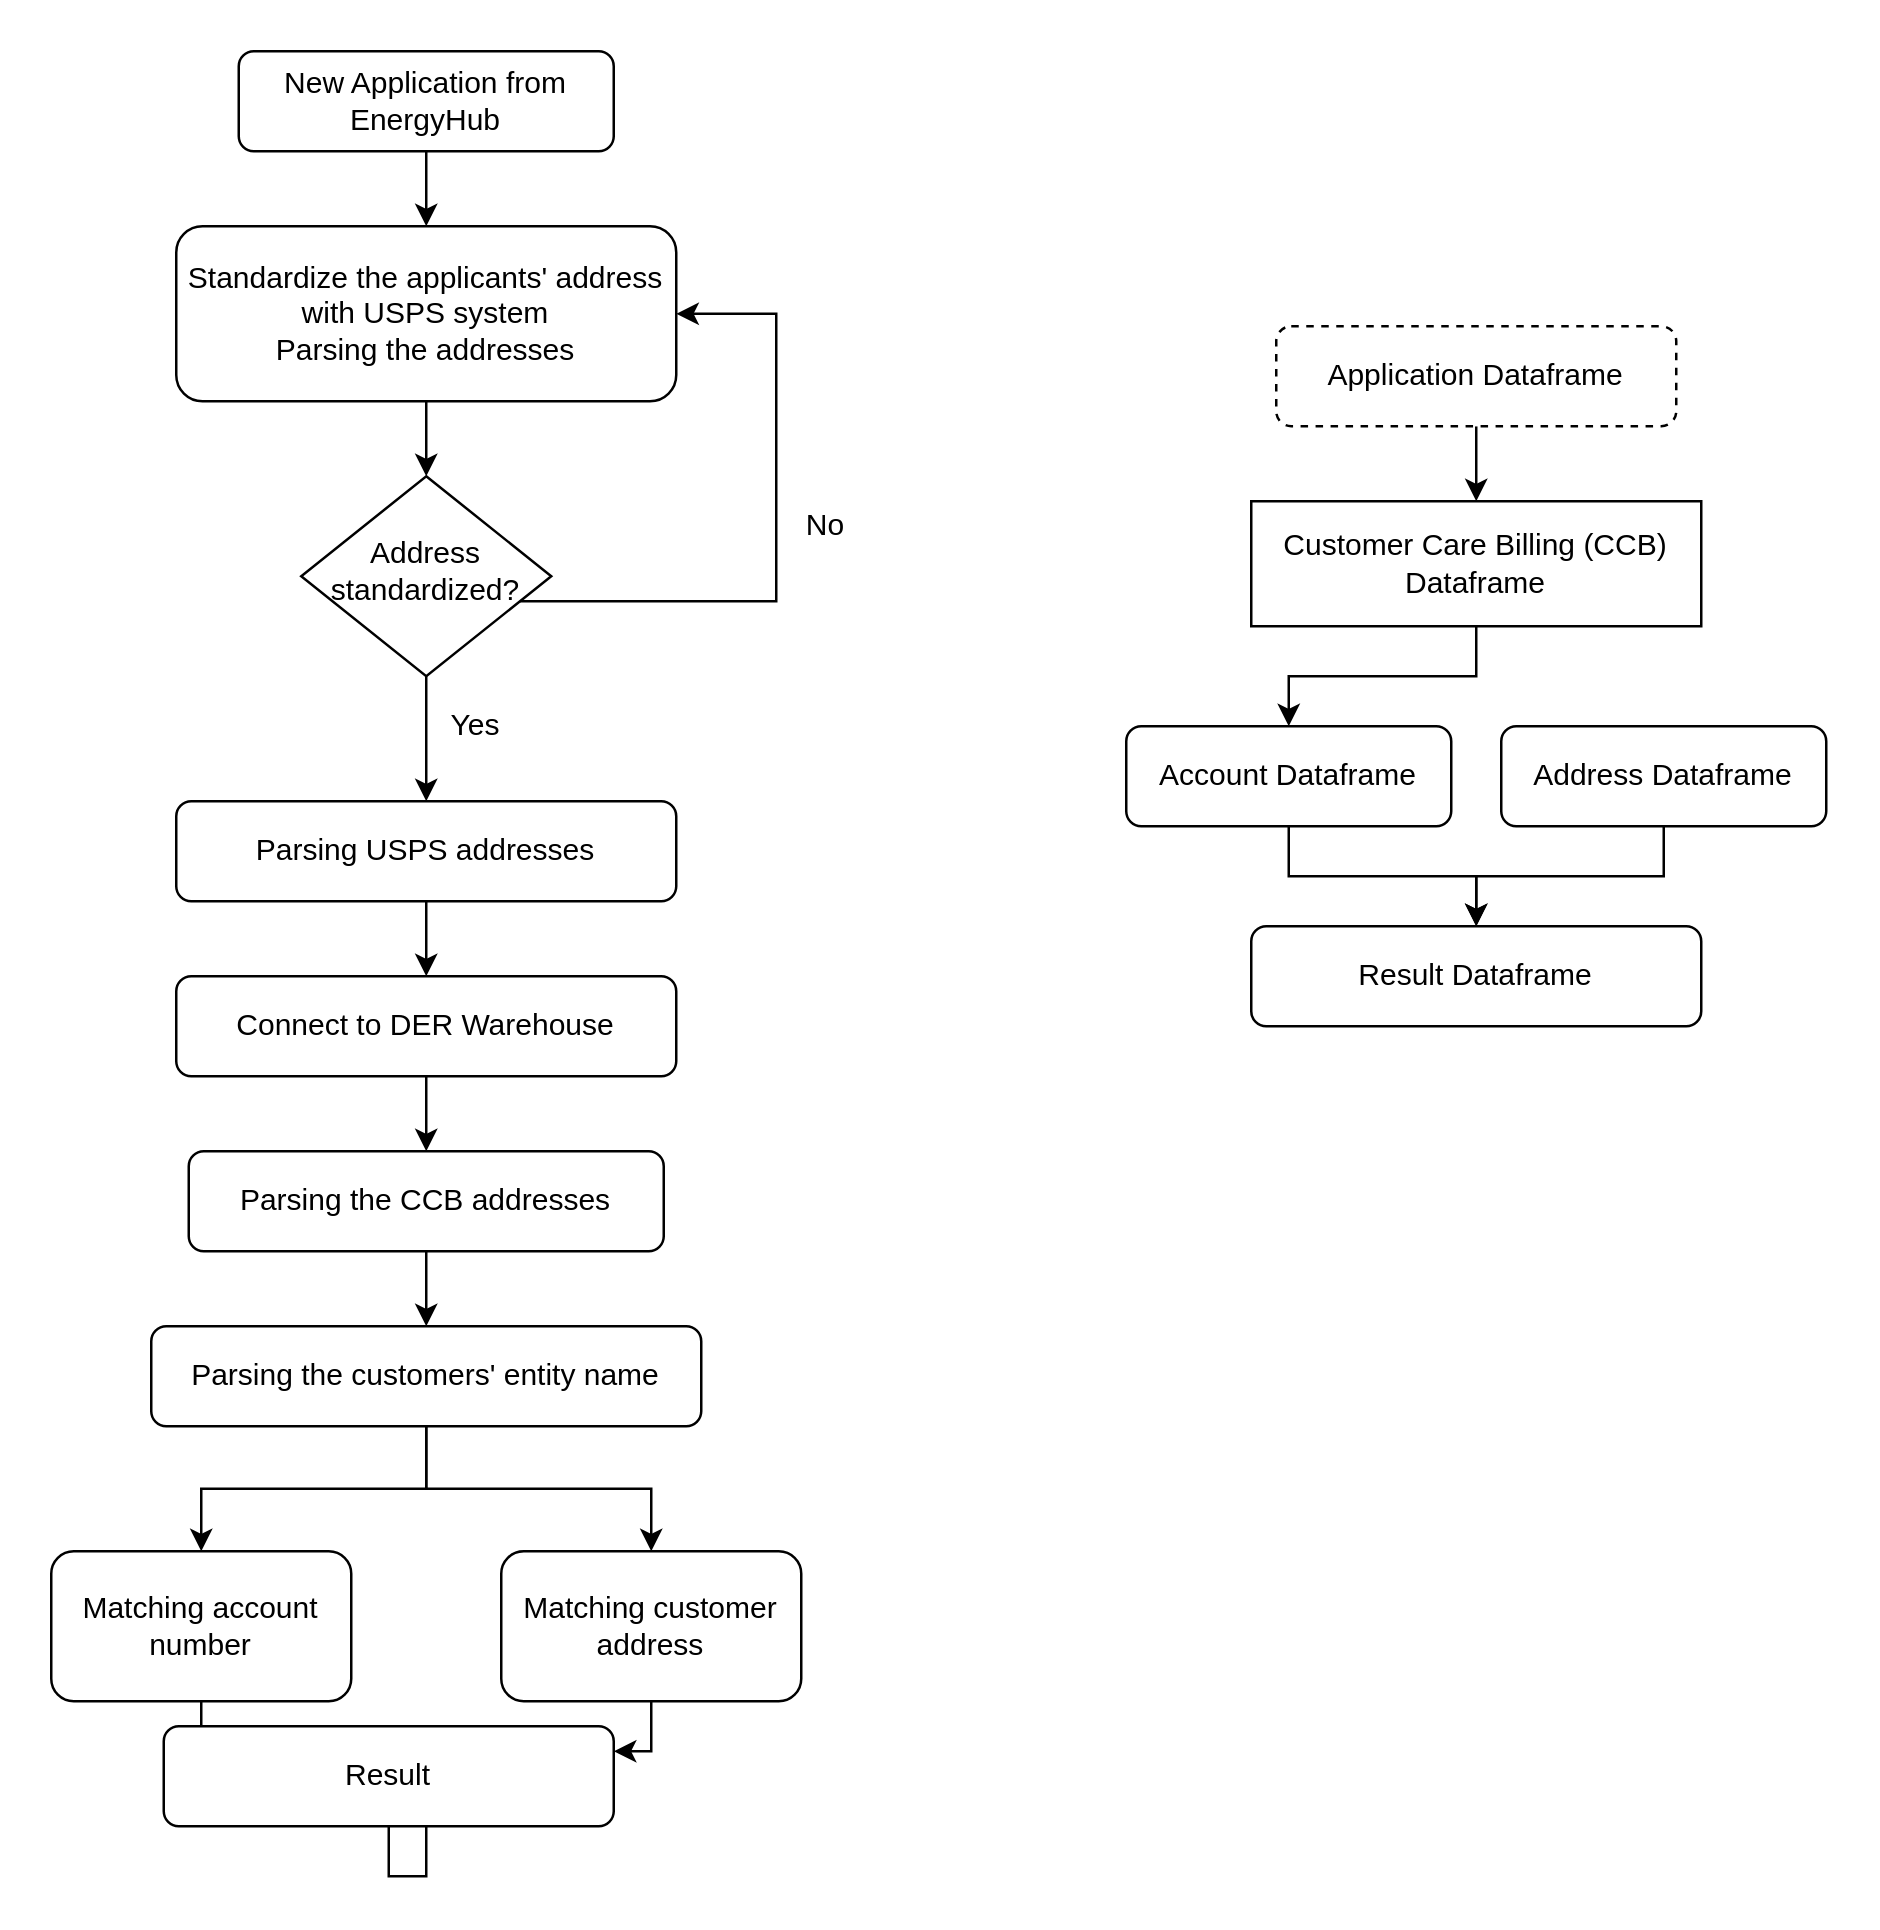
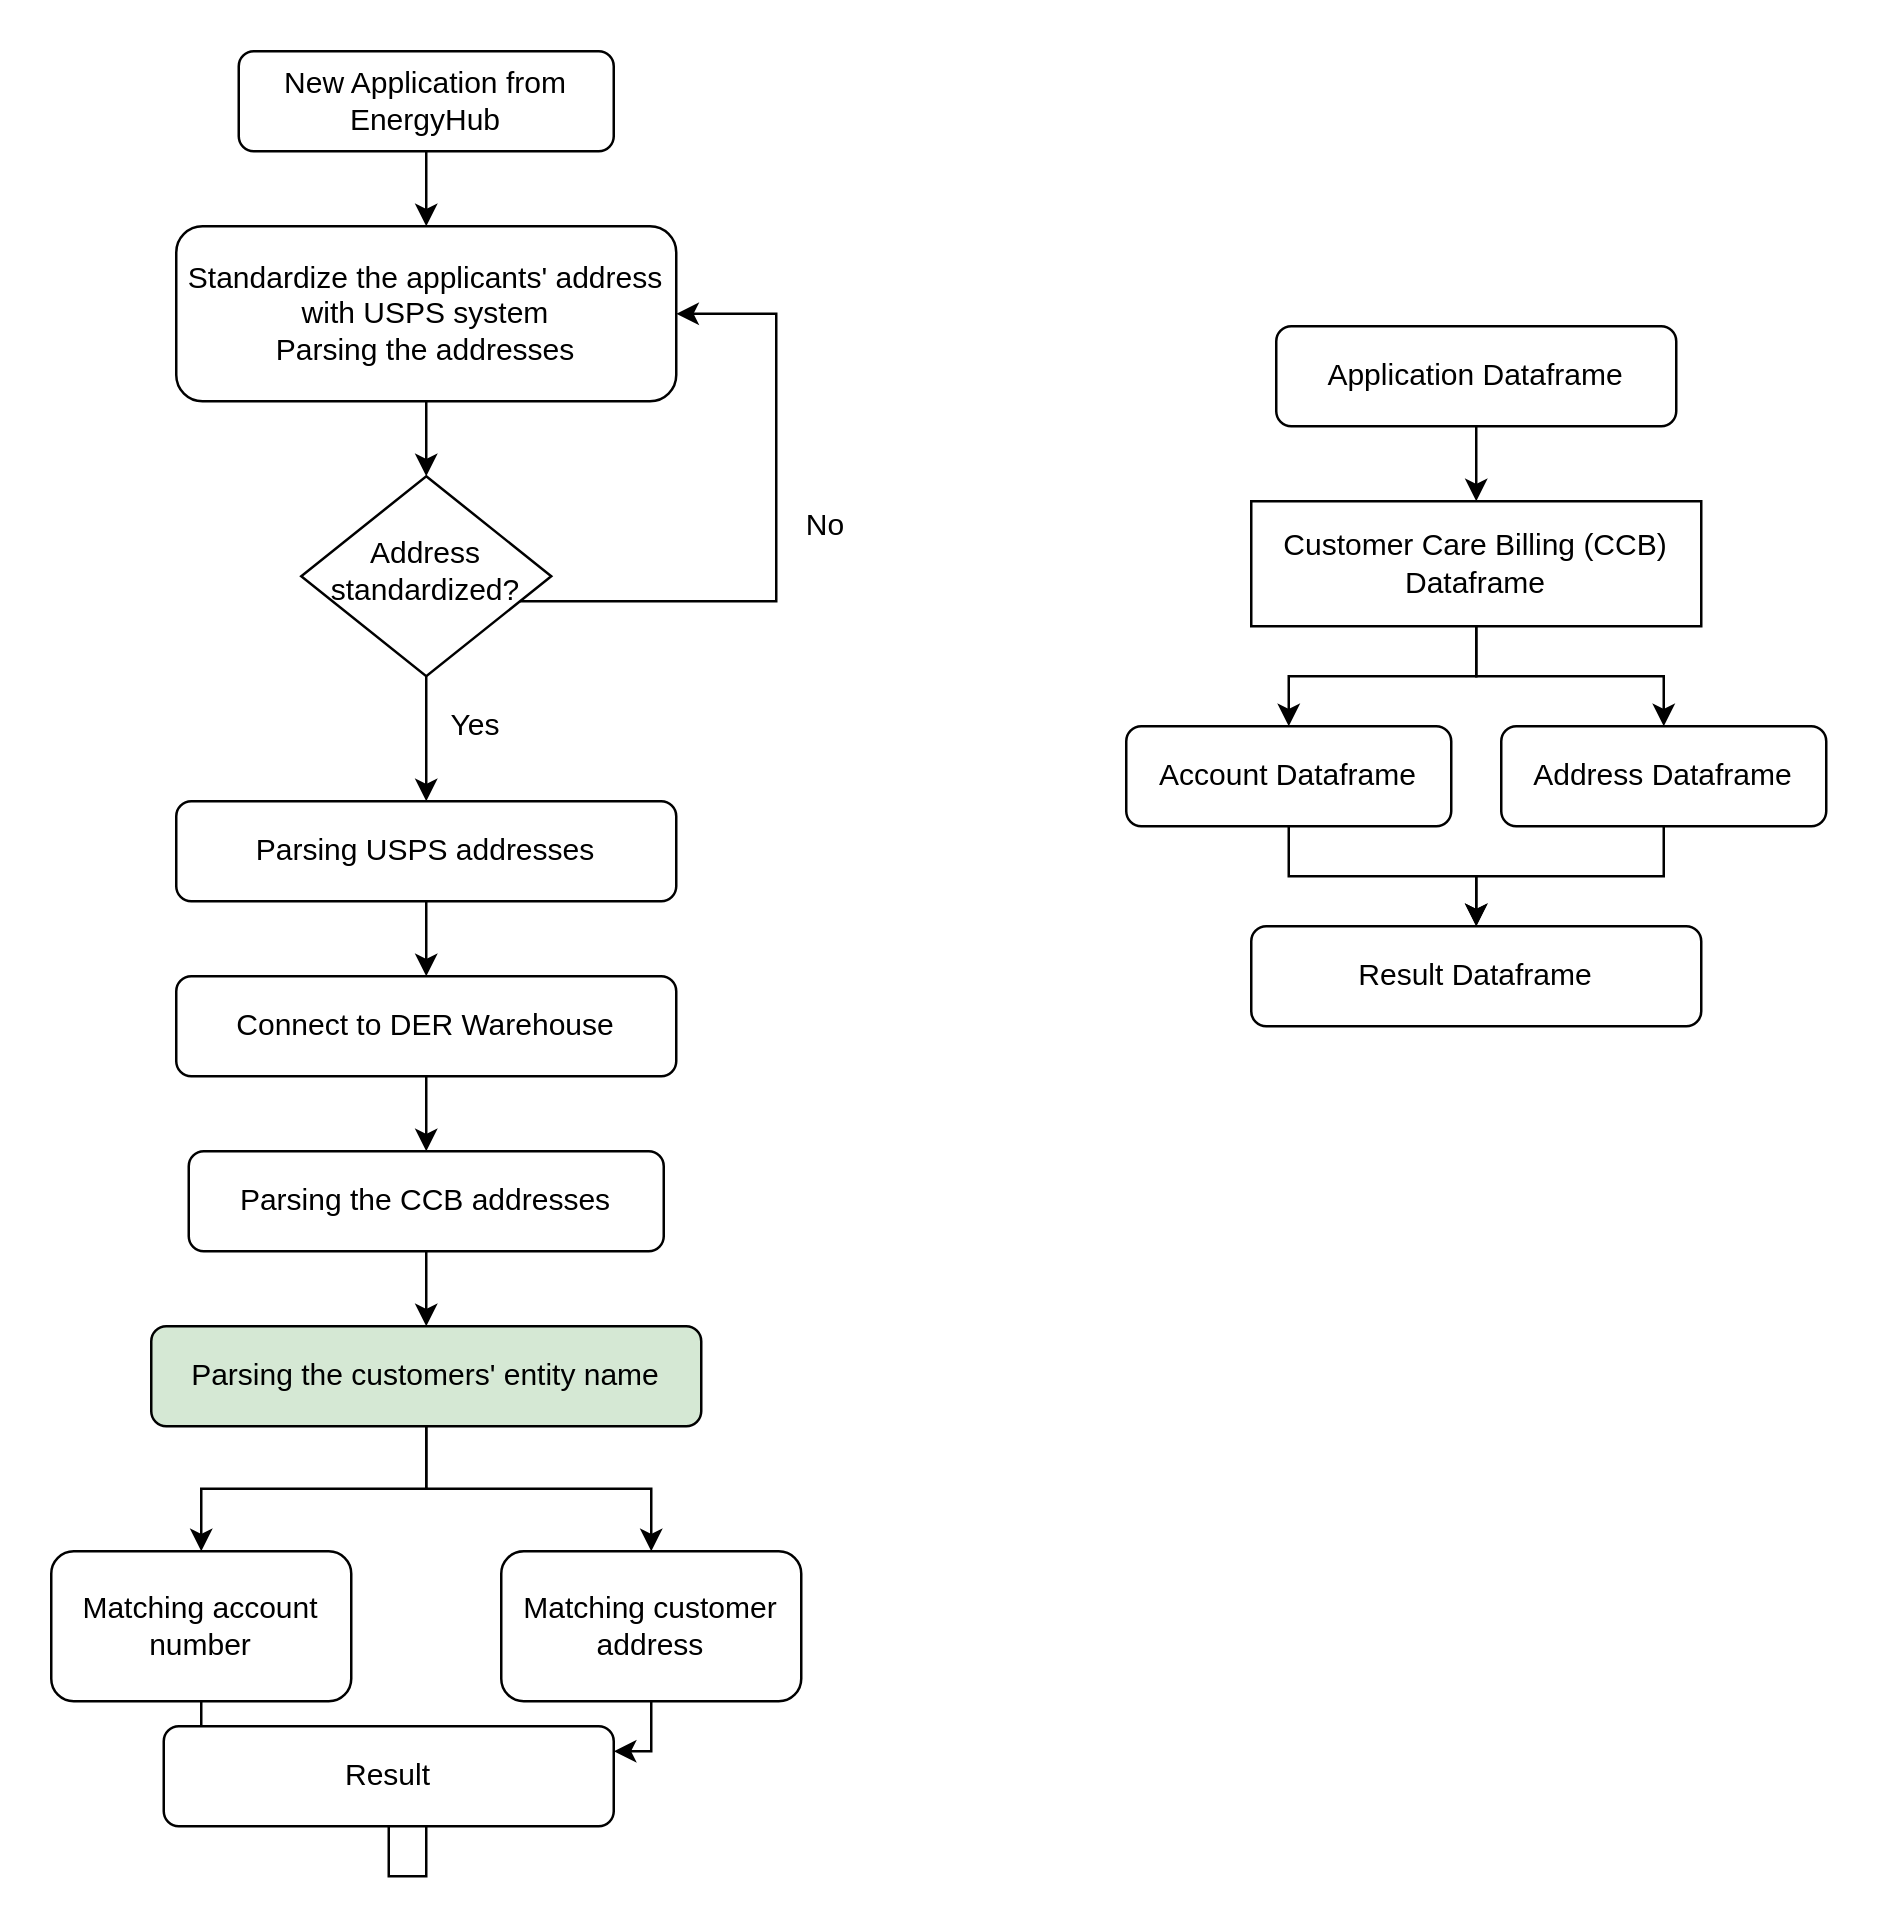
(1476, 376) -> (1476, 376)
none -> (1590, 676)
(426, 1376) -> (426, 1376)
